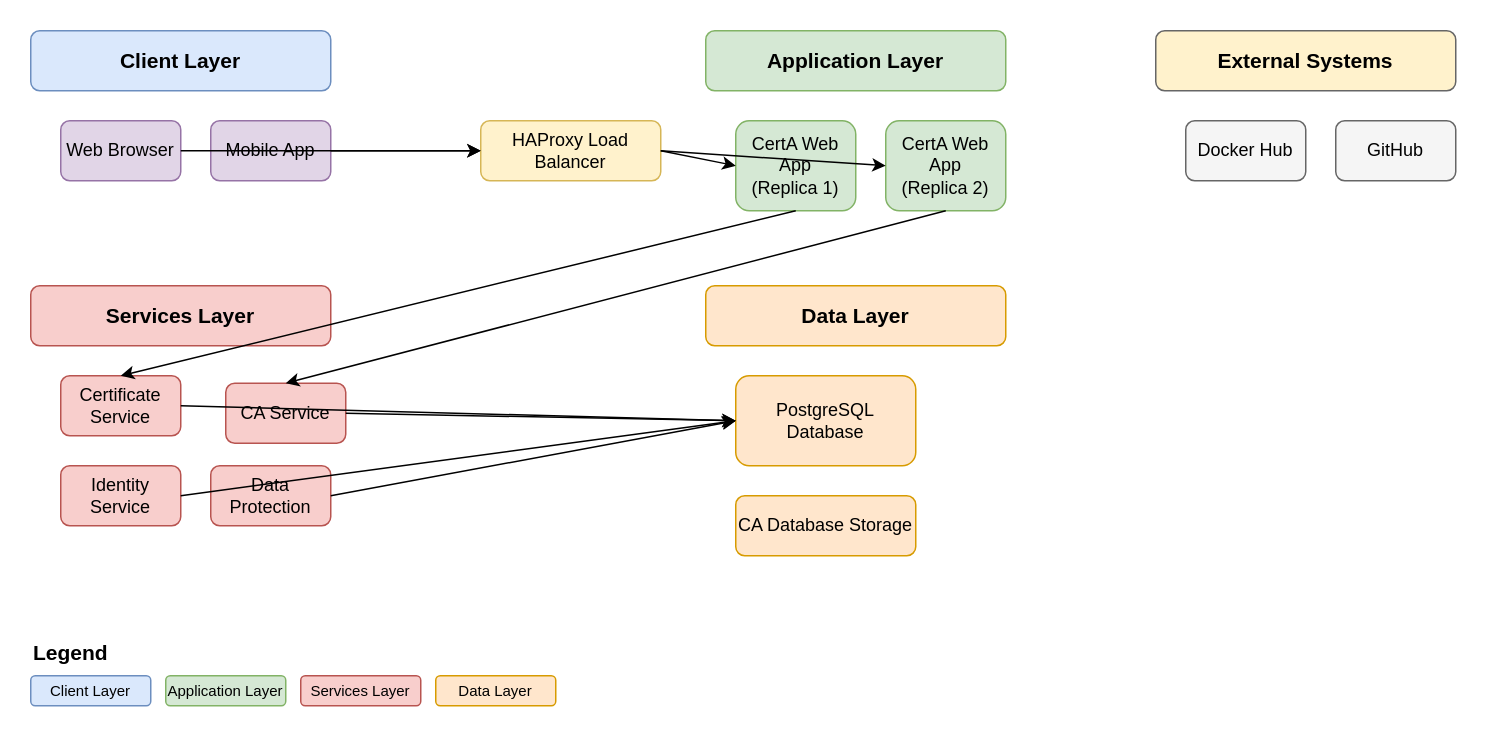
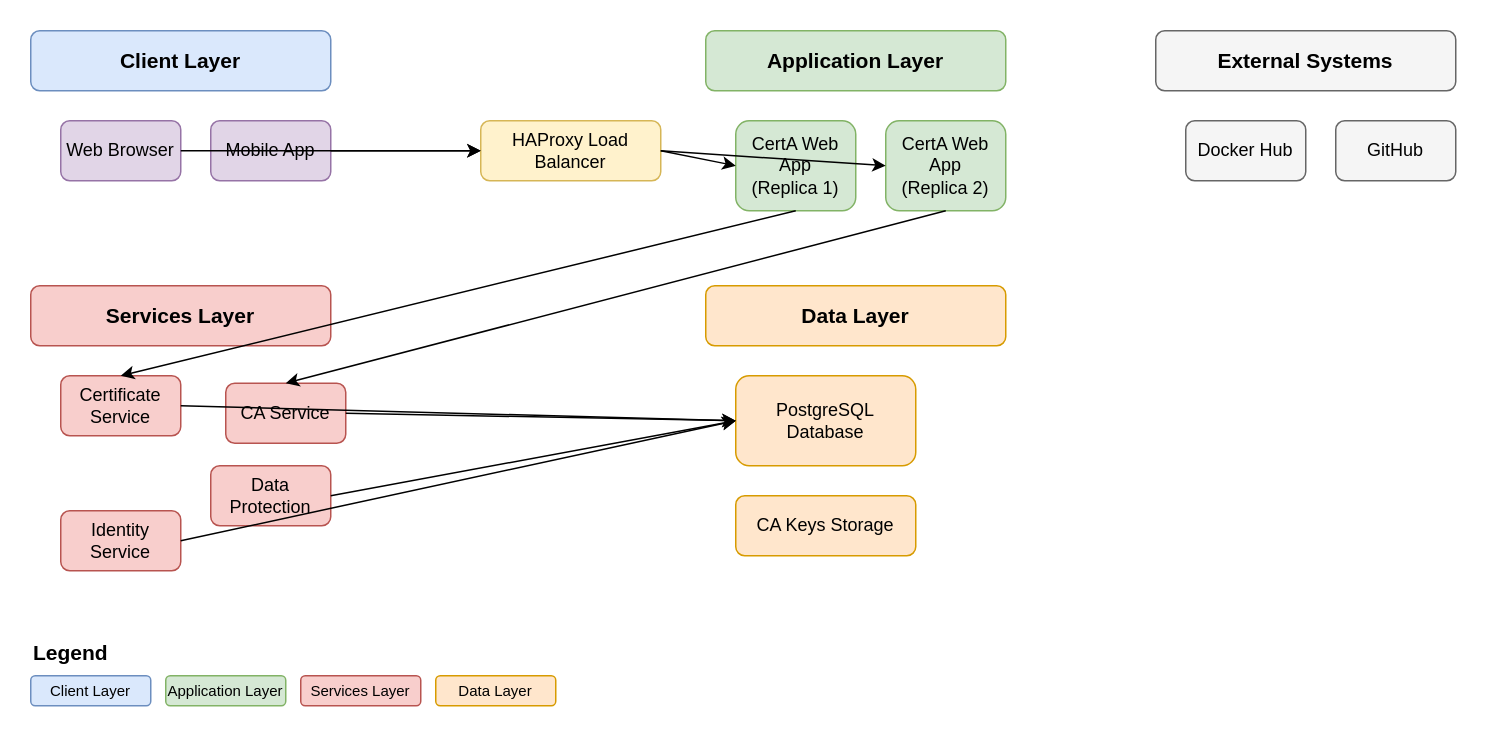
(1306, 61) -> (1306, 61)
(121, 496) -> (121, 541)
(826, 526) -> (826, 526)
